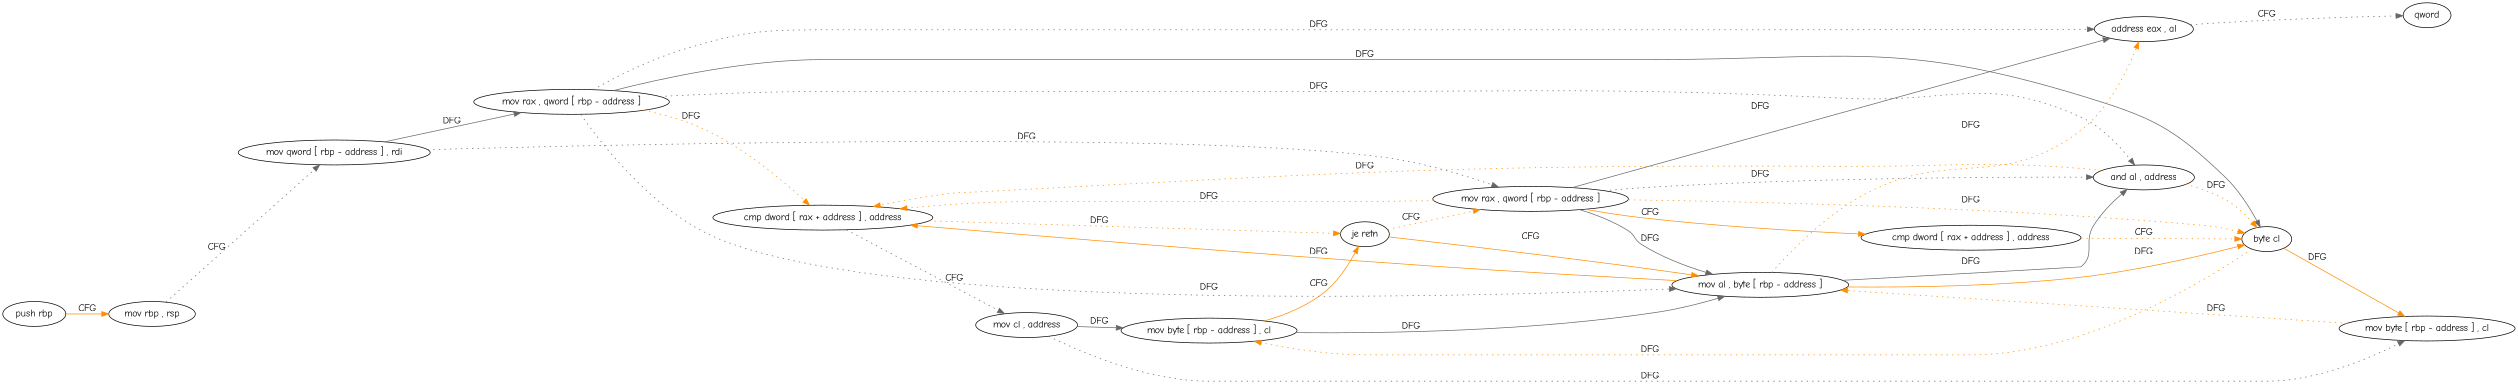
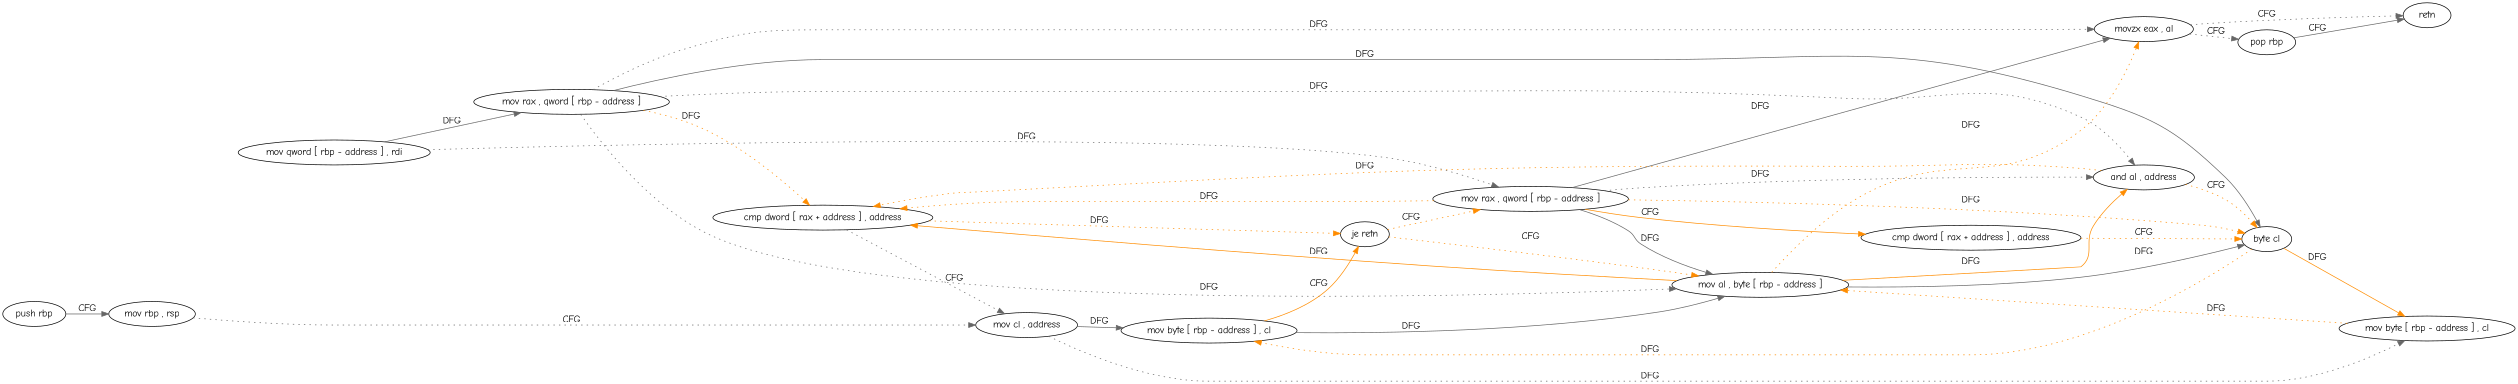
(2427, 15) -> (2427, 15)
(2144, 29) -> (2144, 29)
none -> (2267, 42)
(2216, 185) -> (2216, 185)
(240, 236) -> (581, 325)
(1540, 255) -> (1540, 255)
(2005, 271) -> (2005, 271)
(2044, 281) -> (2044, 281)
(84, 314) -> (84, 314)
